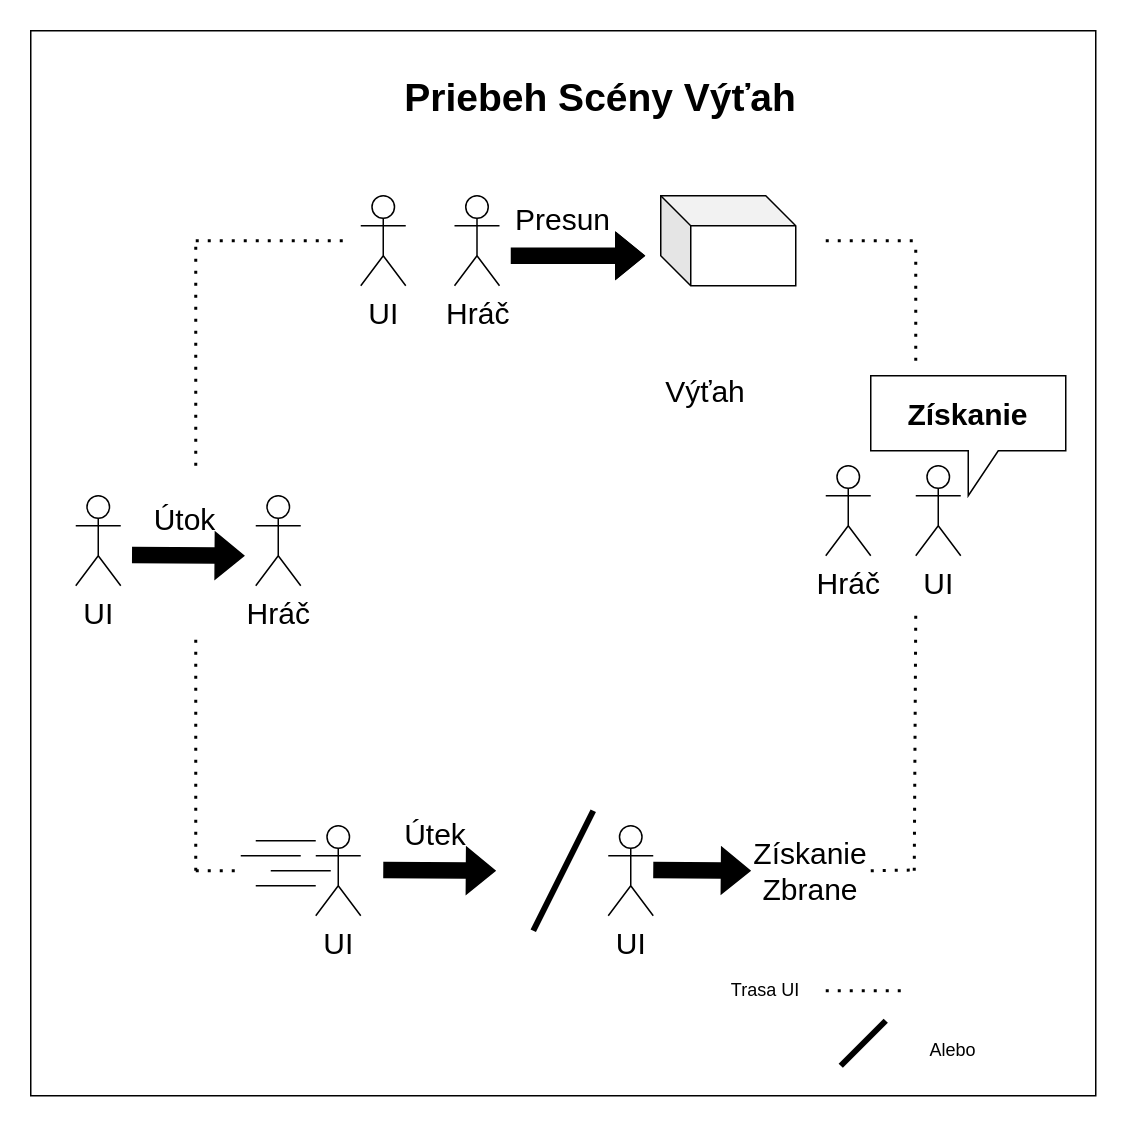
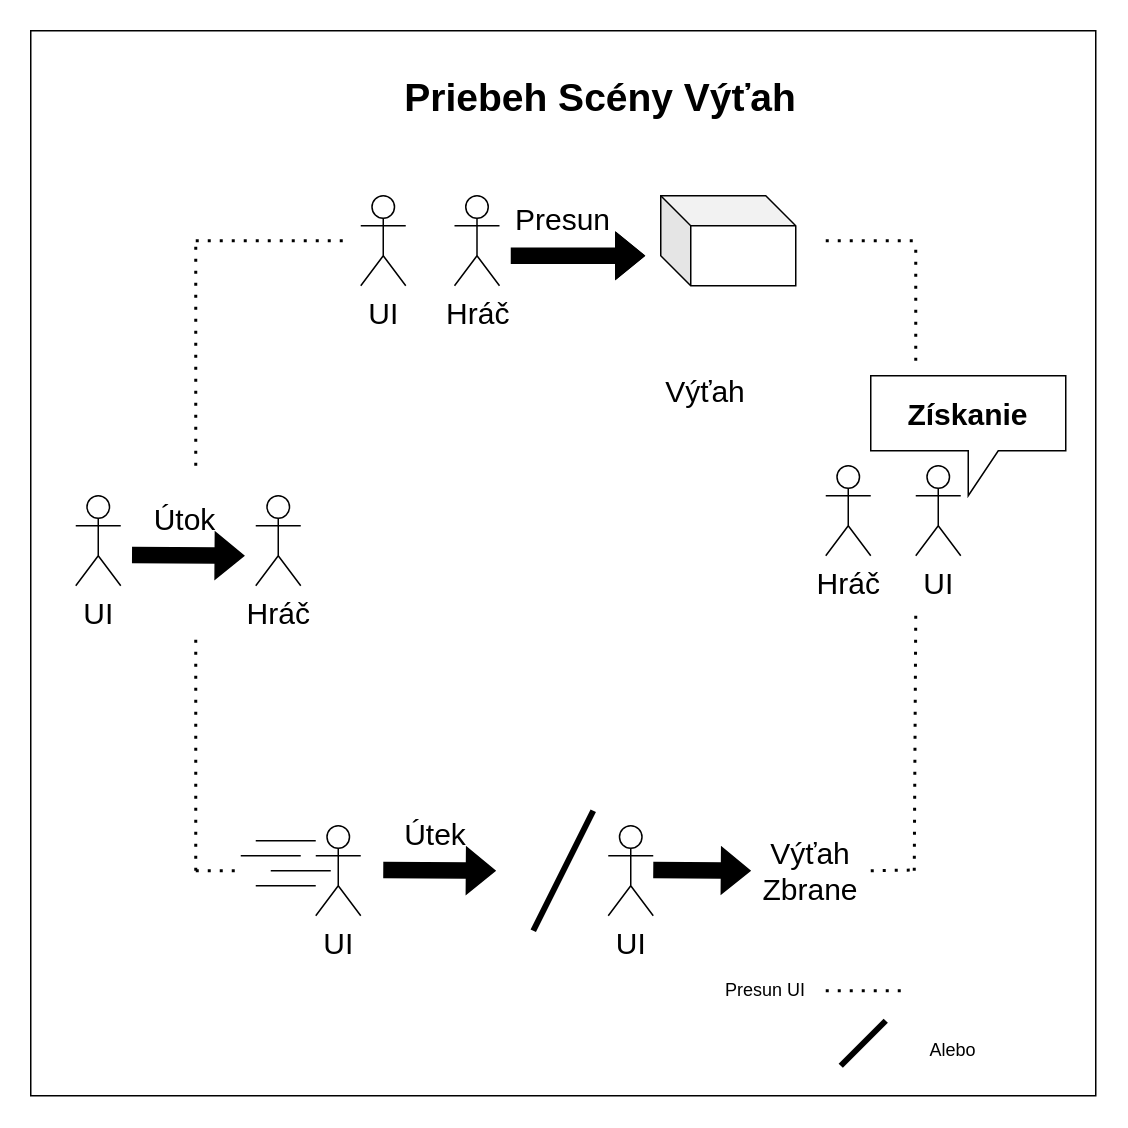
(811, 871) -> (811, 871)
(766, 991) -> (766, 991)
